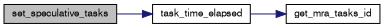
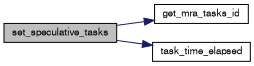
(263, 14) -> (130, 23)
